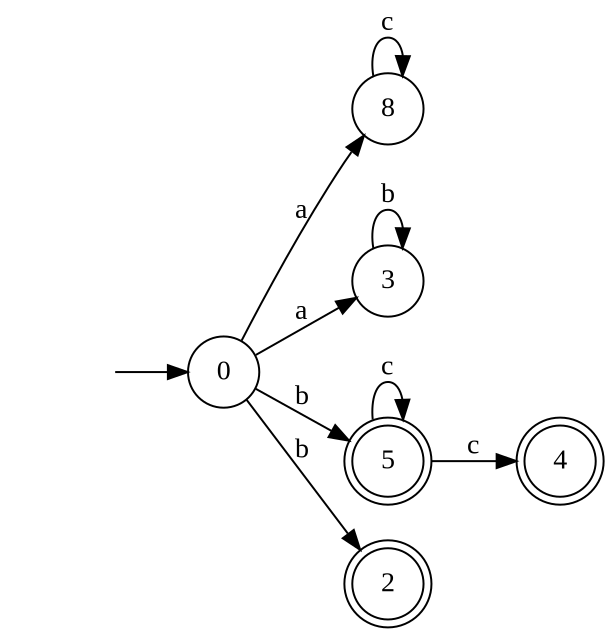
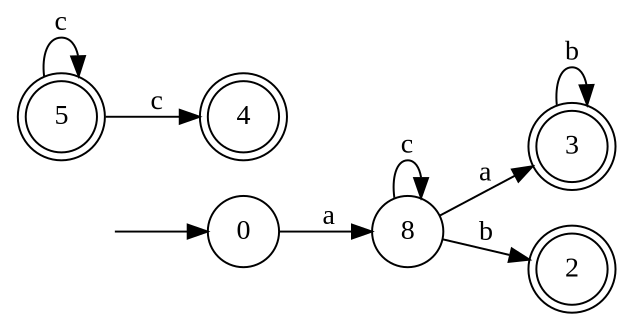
(388, 281) -> (572, 146)
(297, 331) -> (477, 196)
(294, 410) -> none
(297, 467) -> (476, 247)
